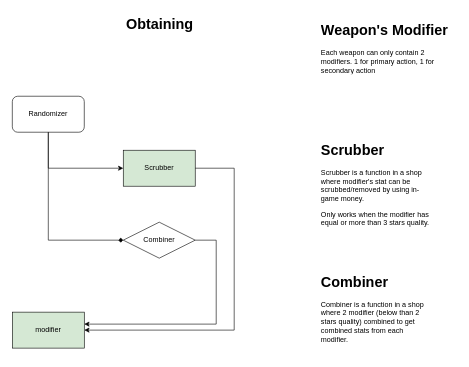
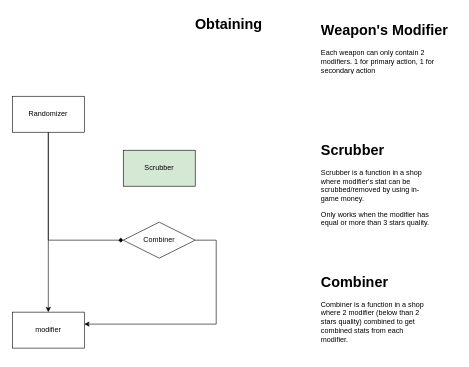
(159, 48) -> (228, 48)
(48, 114) -> (48, 114)
(117, 168) -> none
(233, 168) -> none
none -> (48, 306)
(48, 330) -> (48, 330)
